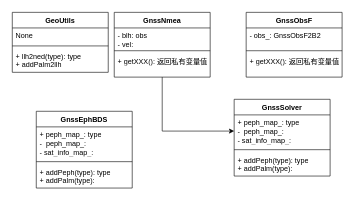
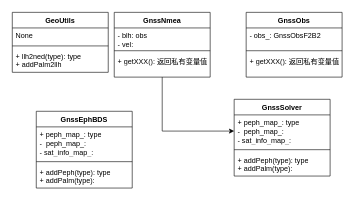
(294, 21) -> (294, 21)
